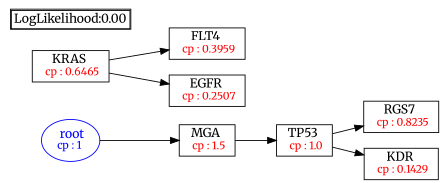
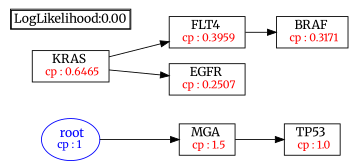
none -> (312, 32)
(401, 117) -> none
(401, 164) -> none
